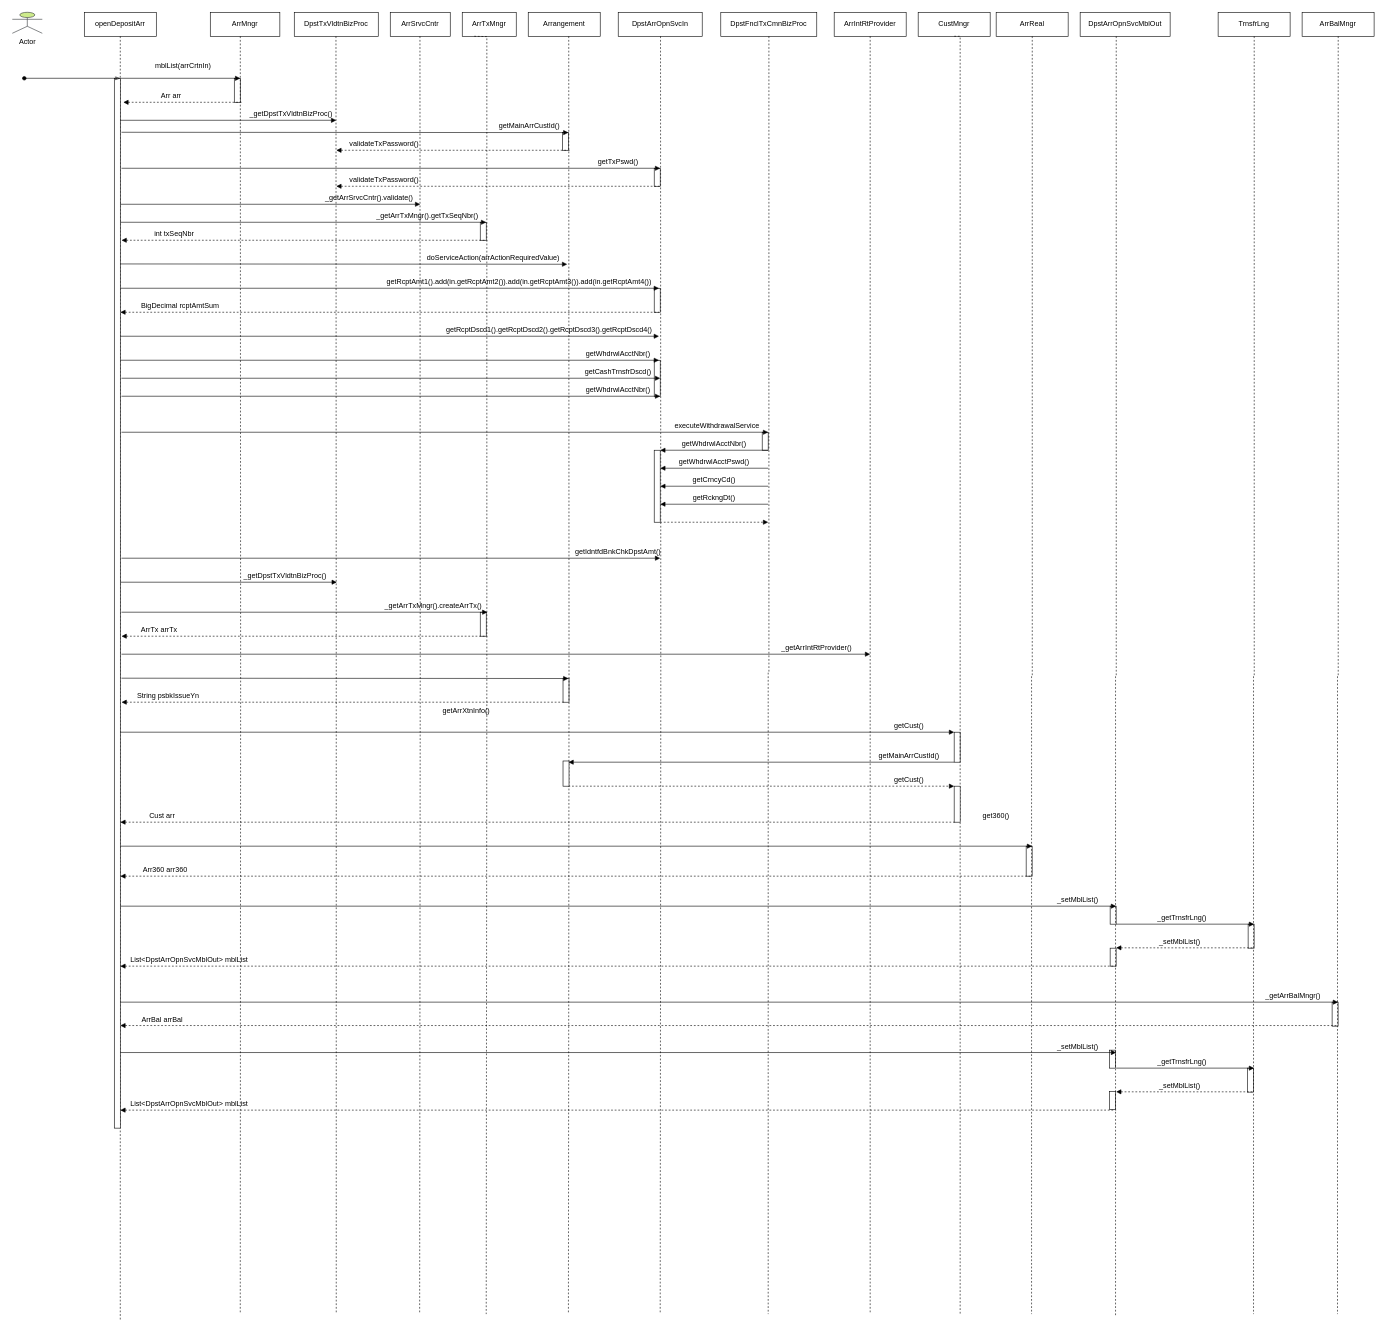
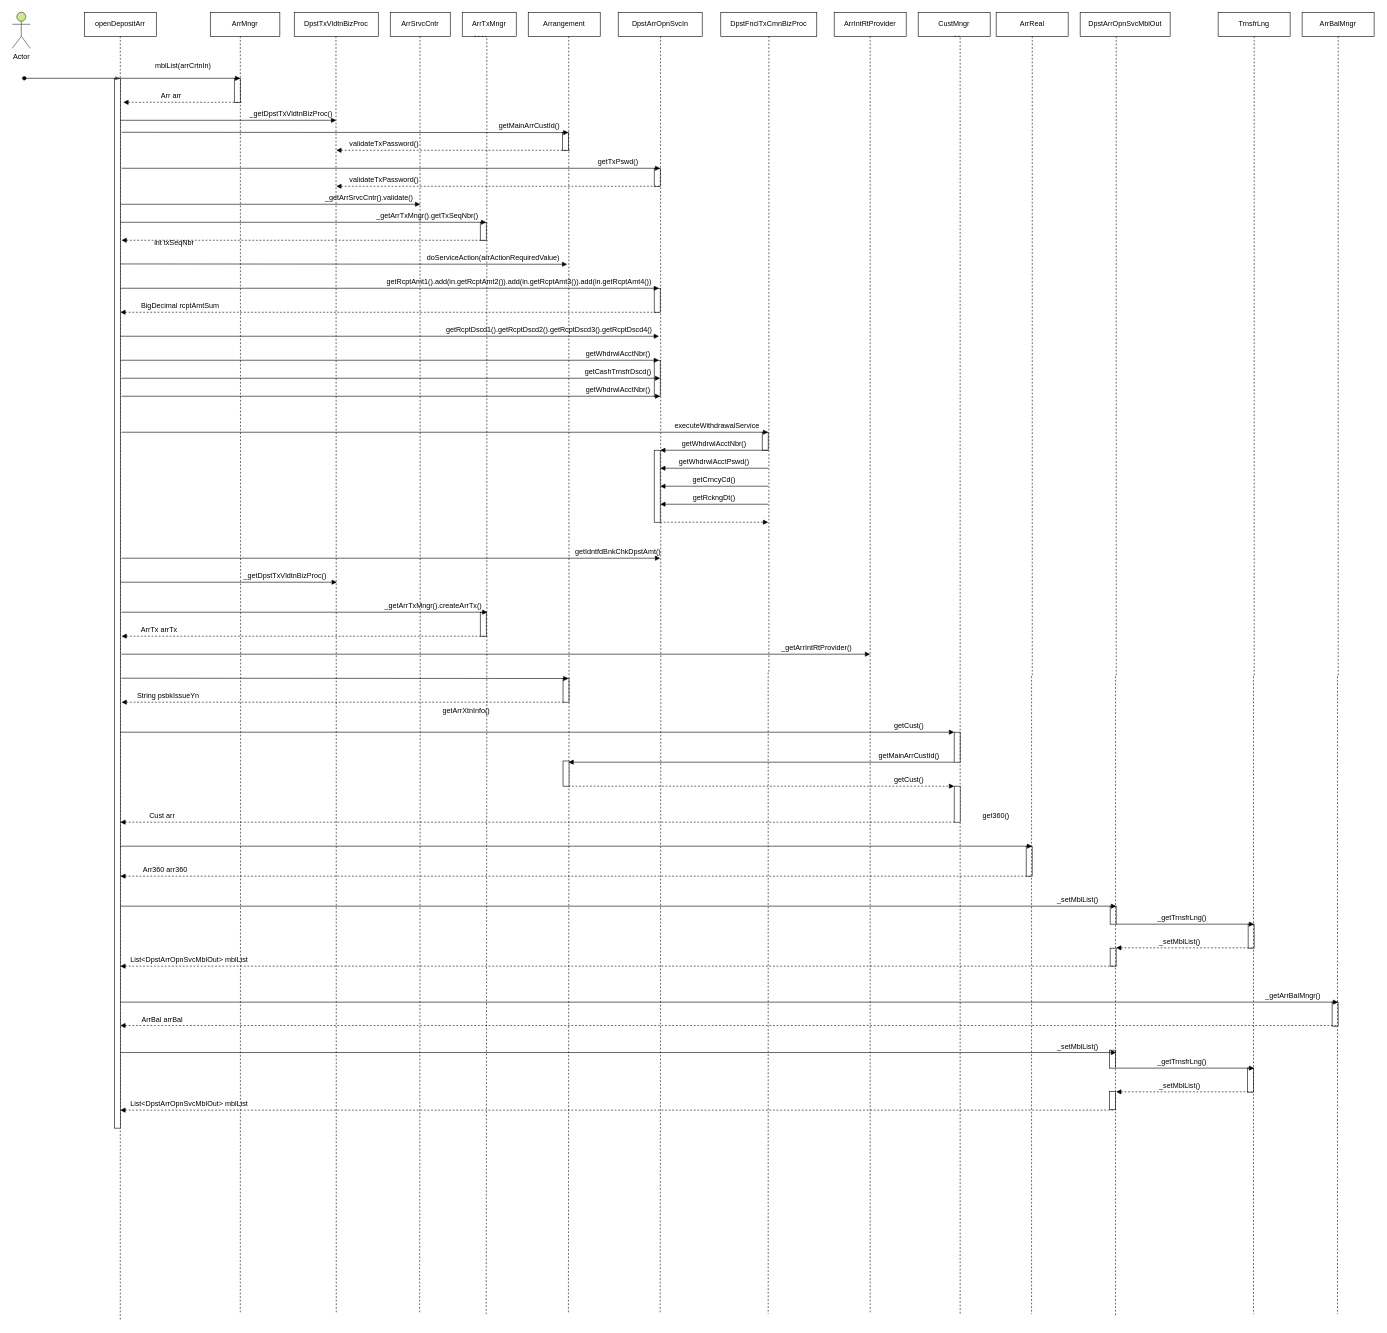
(27, 23) -> (21, 30)
(174, 234) -> (174, 243)
